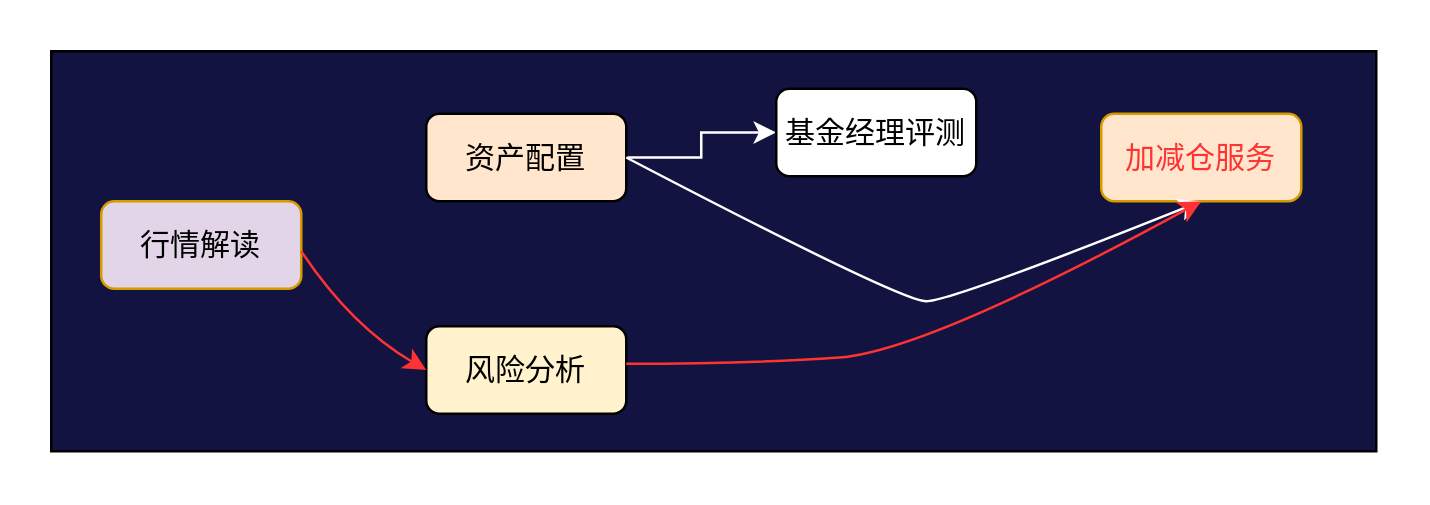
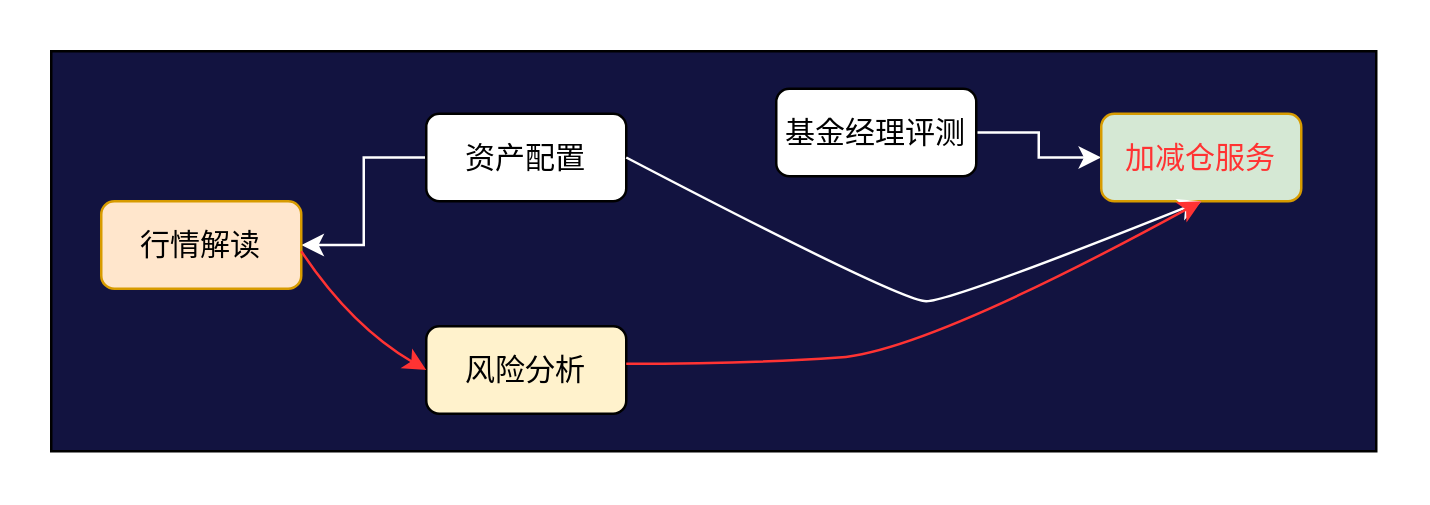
none -> (1039, 137)
(701, 148) -> (364, 193)
(526, 158) -> (526, 158)
(1201, 158) -> (1201, 158)
(201, 245) -> (201, 245)
